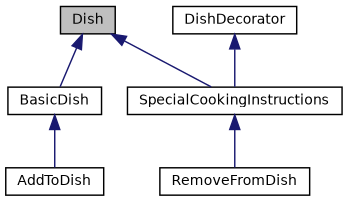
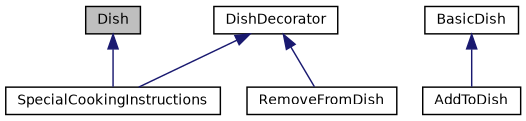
(68, 67) -> none
(235, 149) -> (303, 67)
